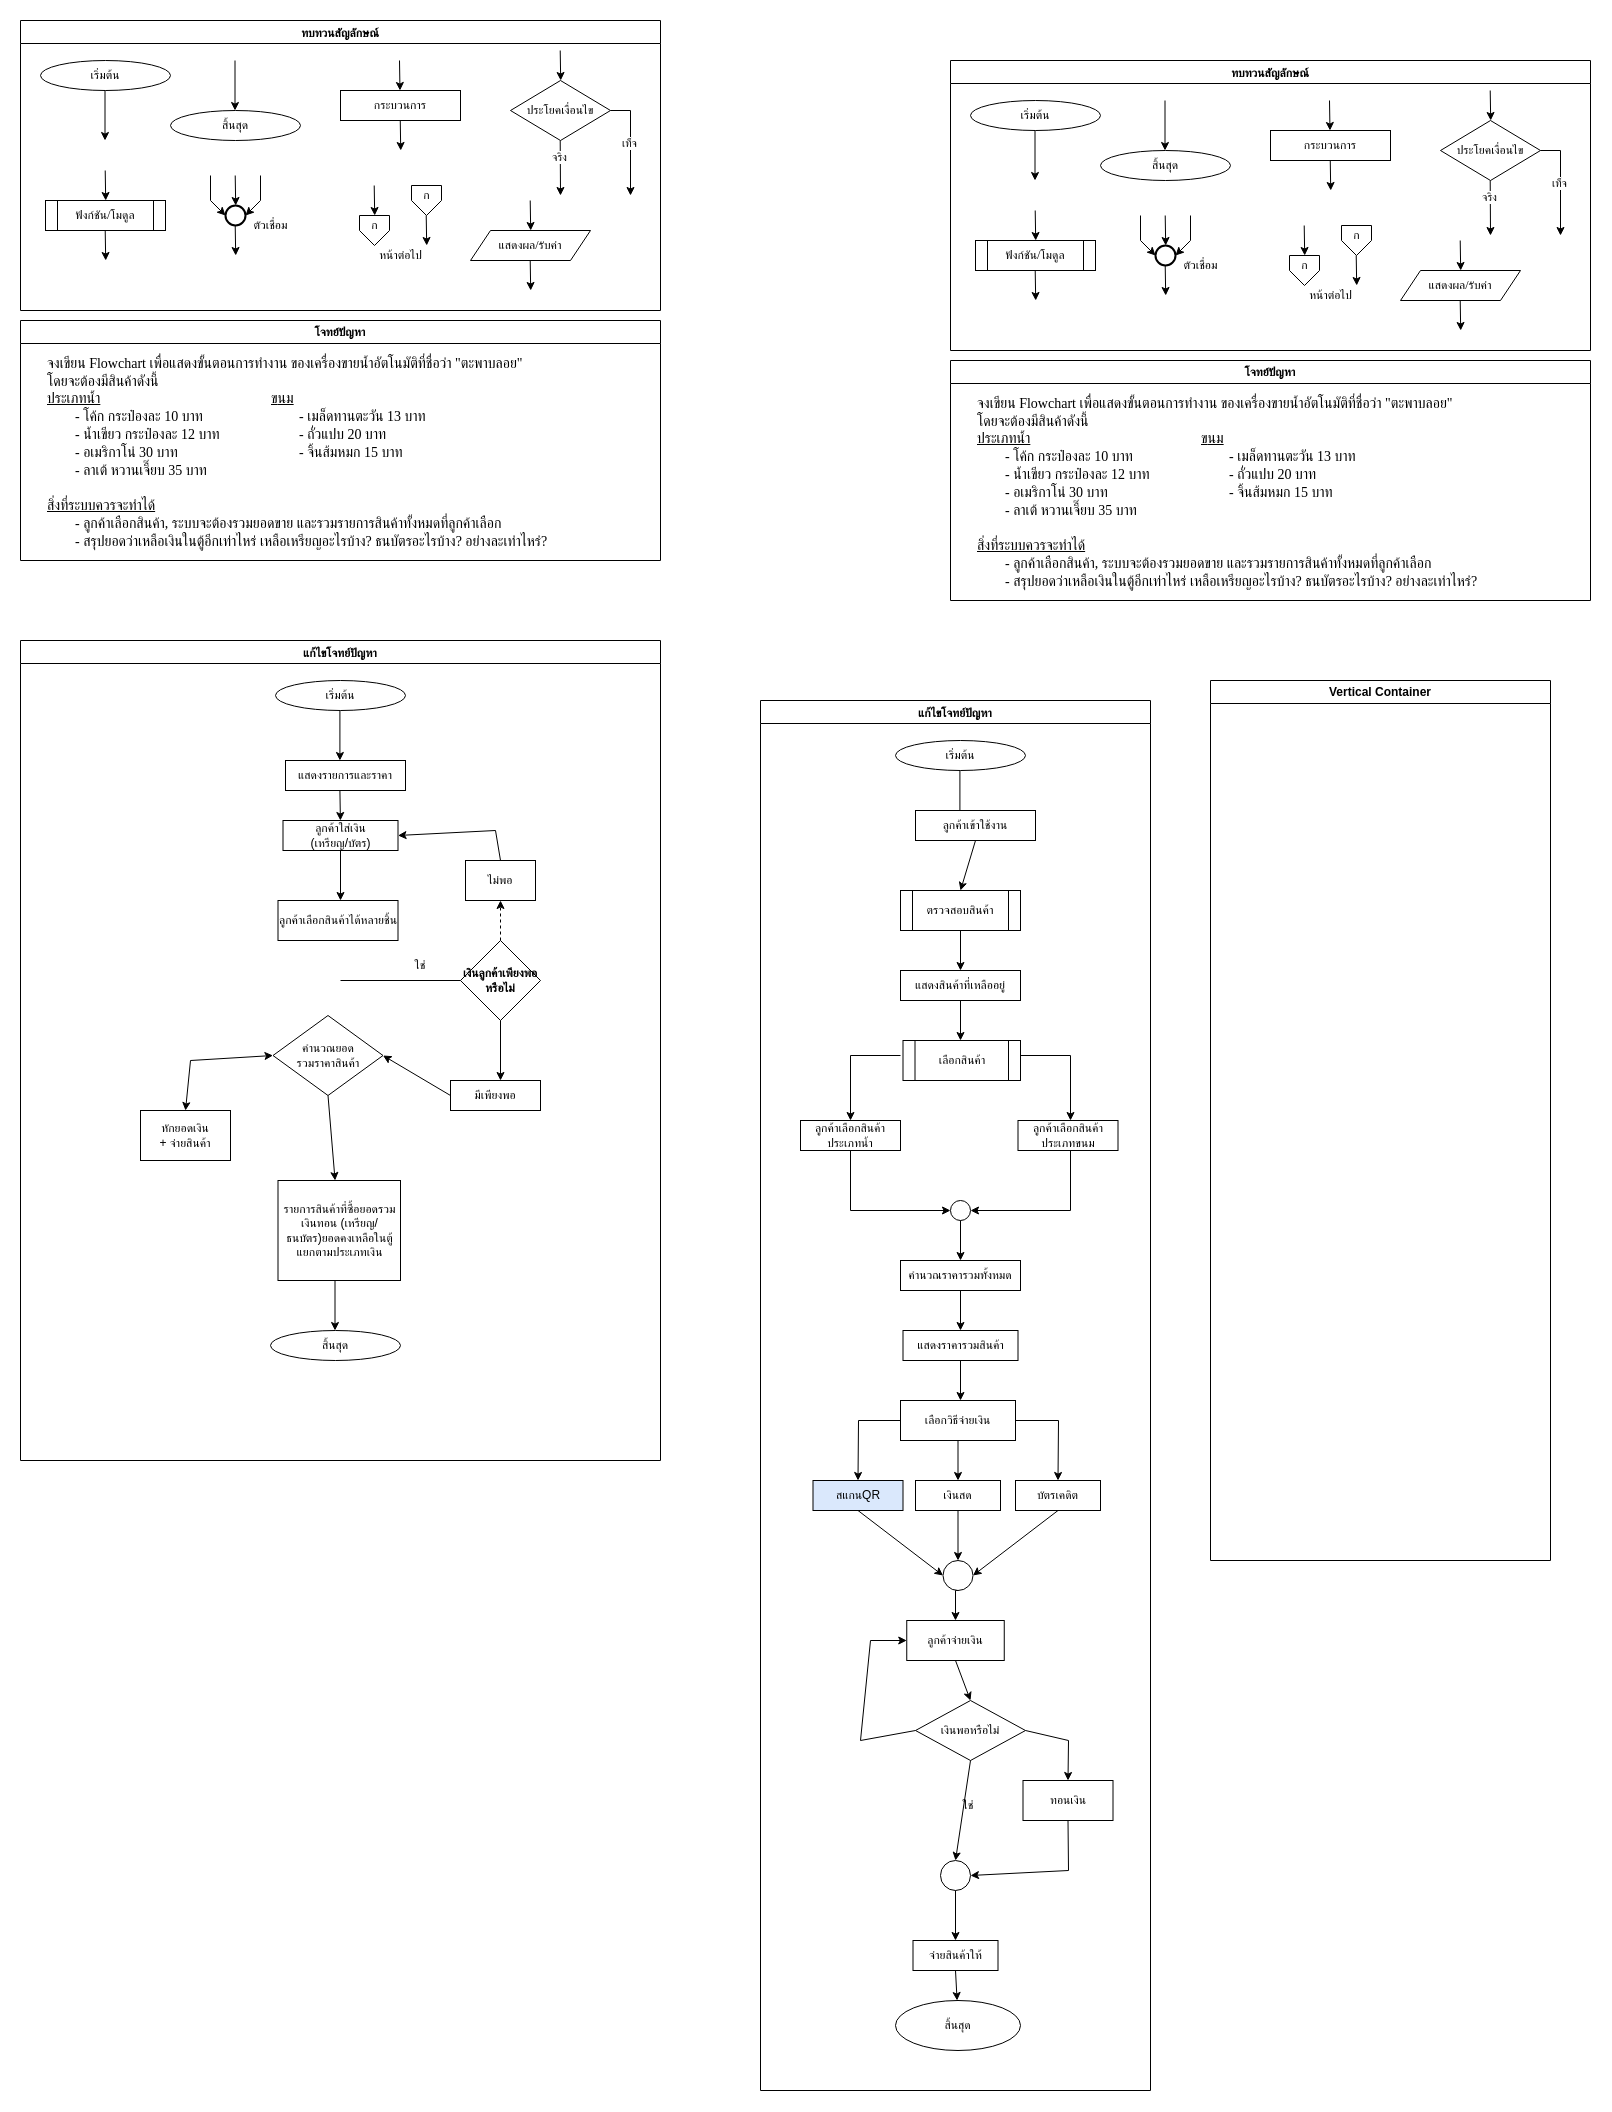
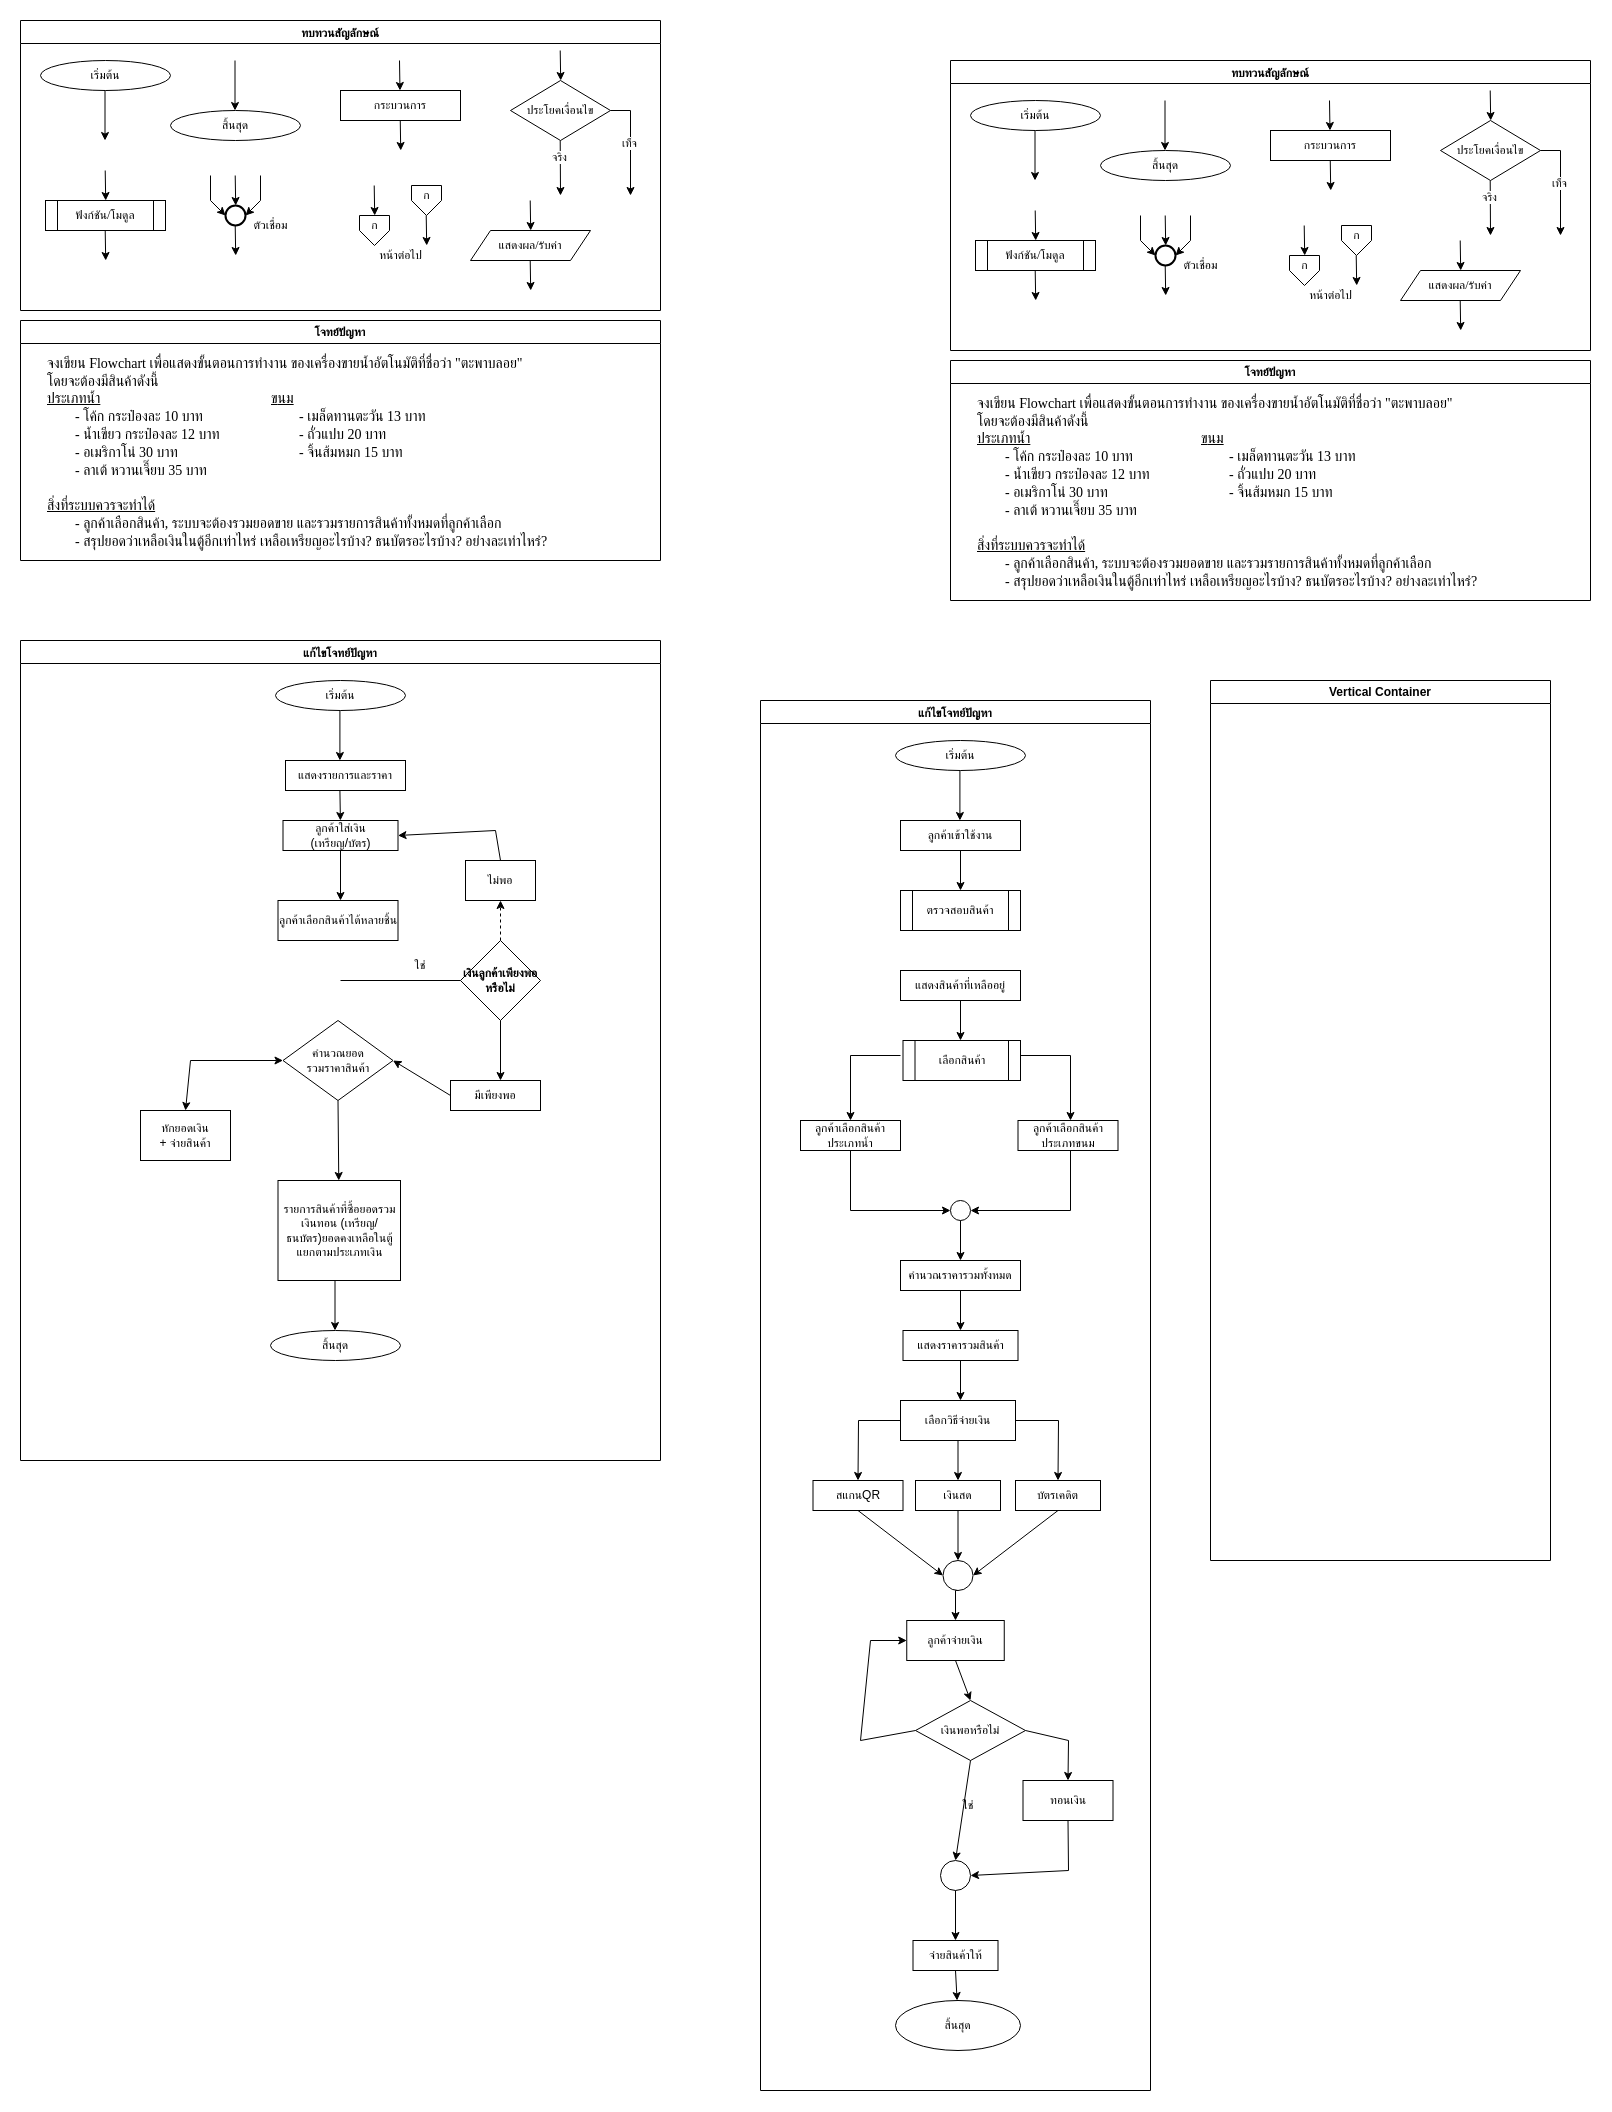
(976, 826) -> (961, 836)
(961, 947) -> none
(328, 1056) -> (338, 1061)
(858, 1496) -> (858, 1496)
